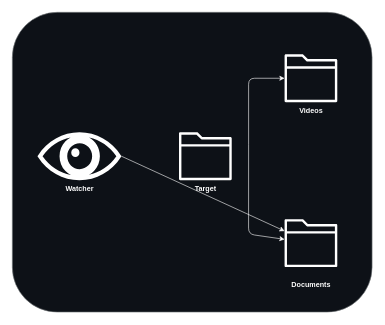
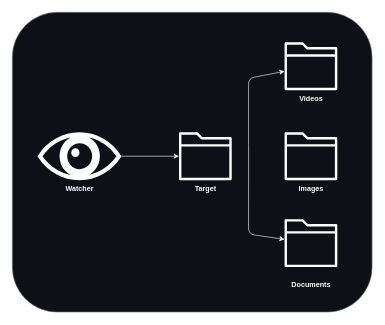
(311, 78) -> (311, 66)
none -> (311, 156)
(201, 193) -> (125, 156)
